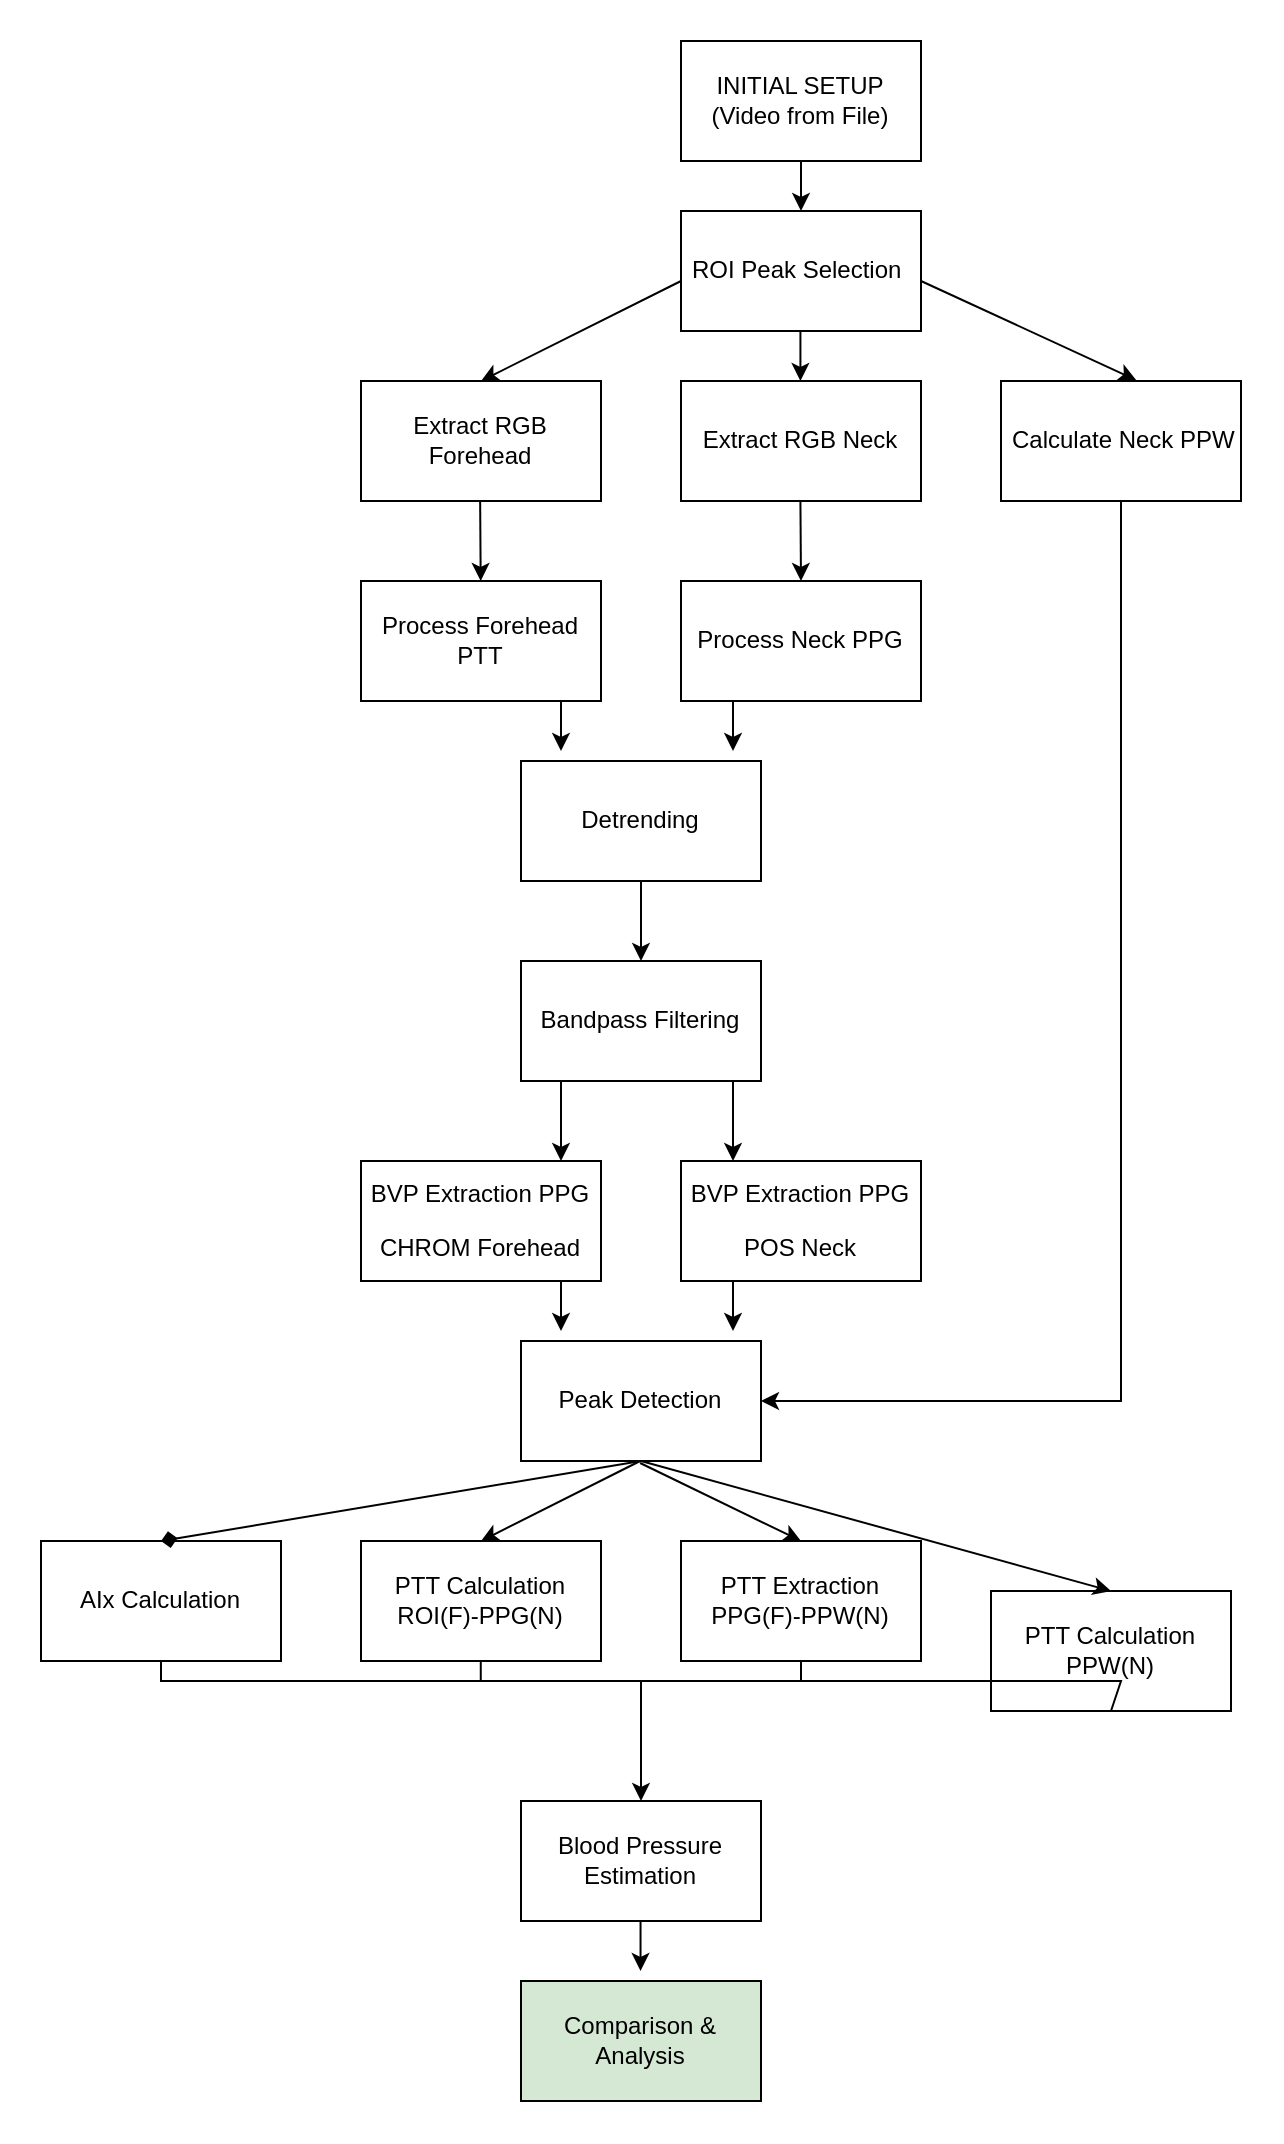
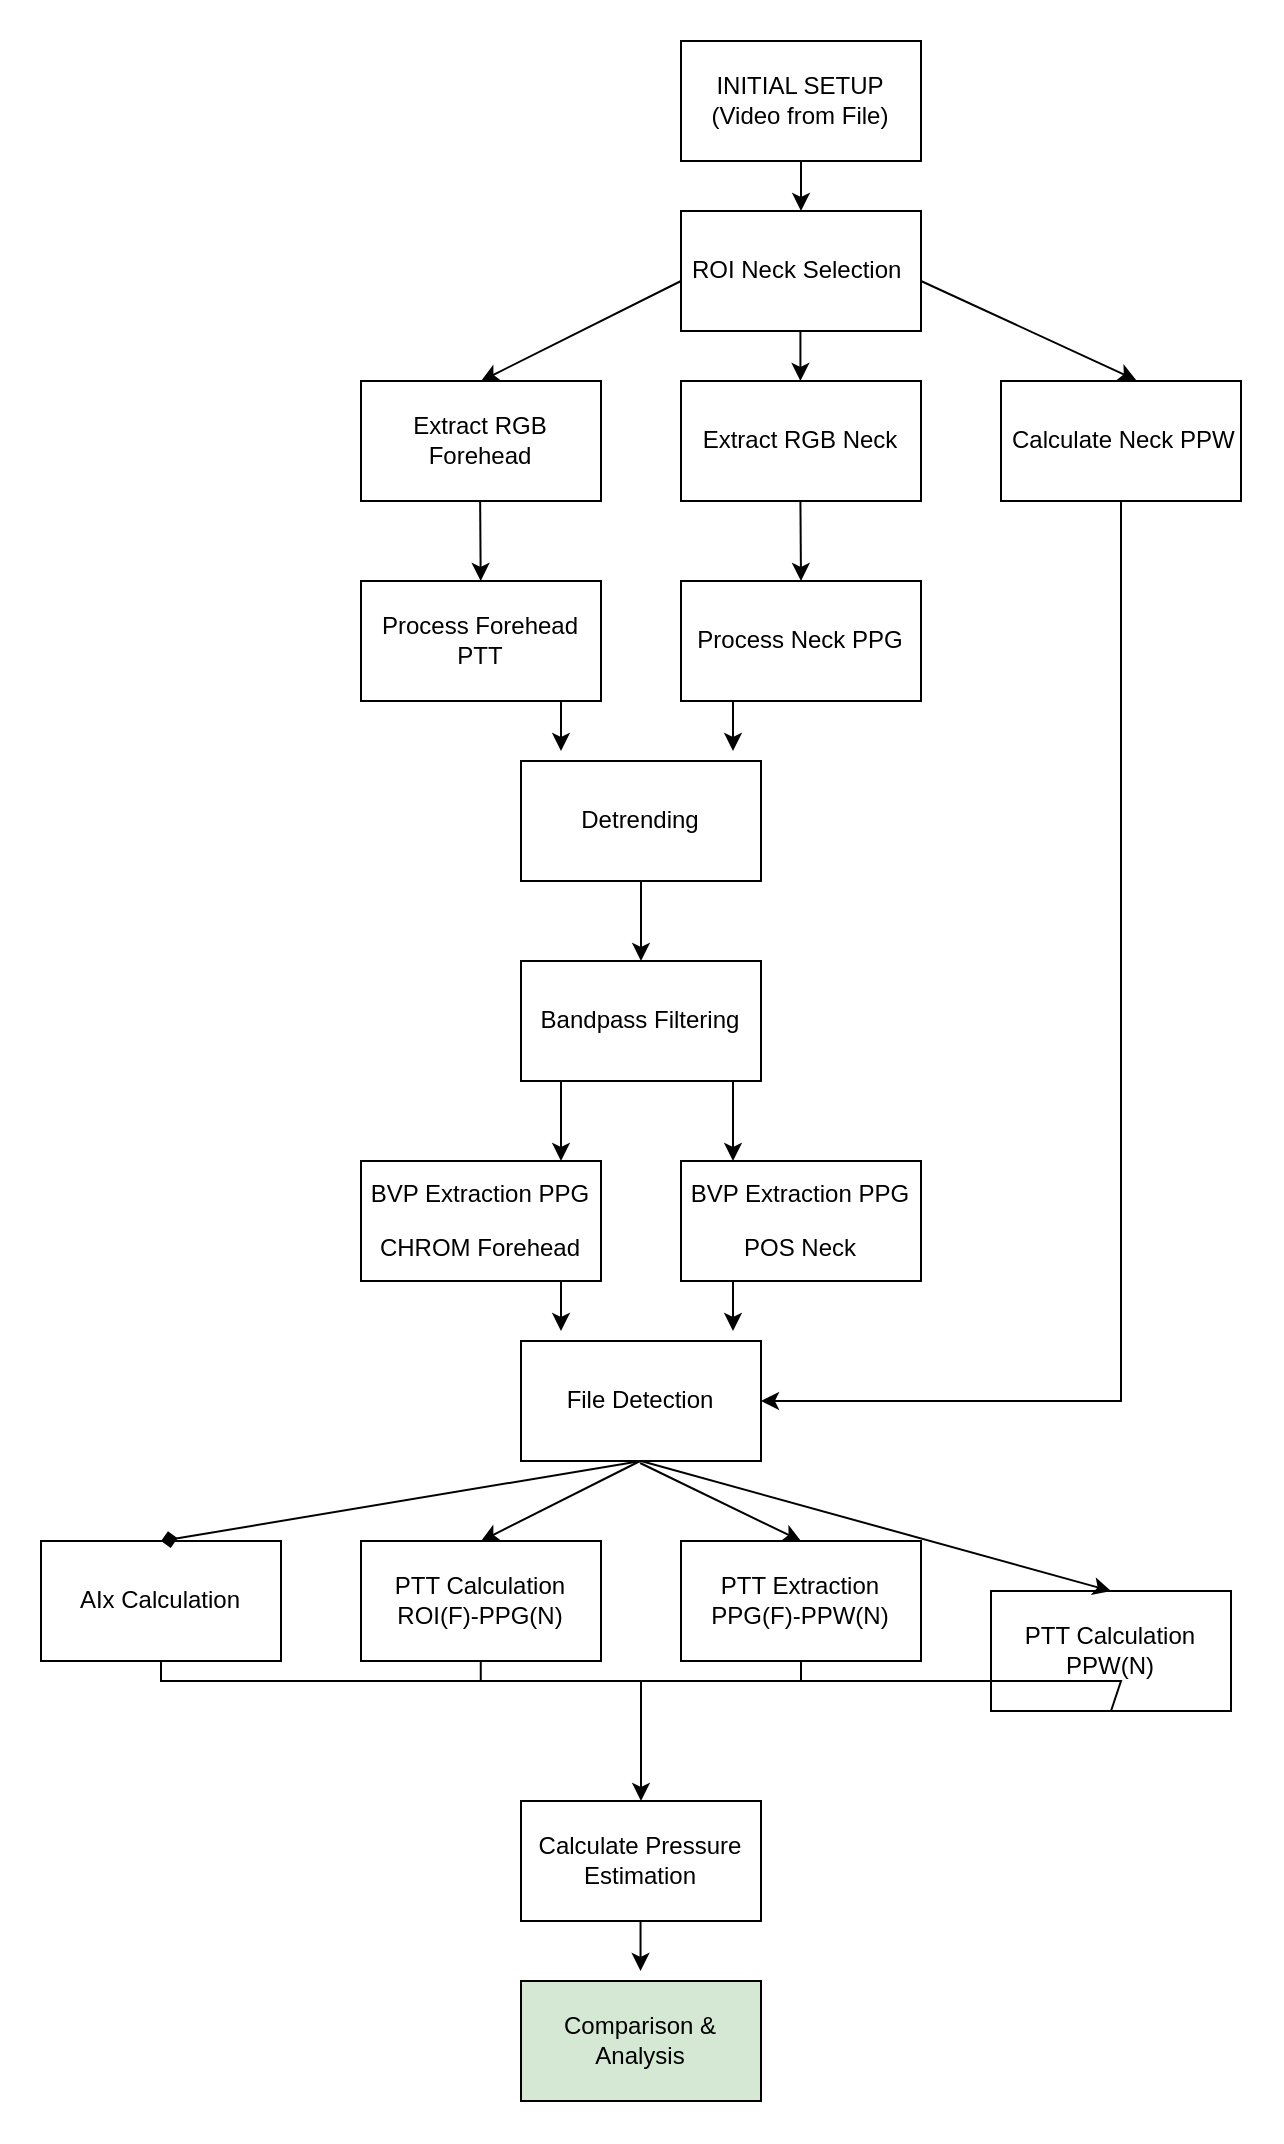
(801, 271) -> (801, 271)
(641, 1401) -> (641, 1401)
(641, 1861) -> (641, 1861)
